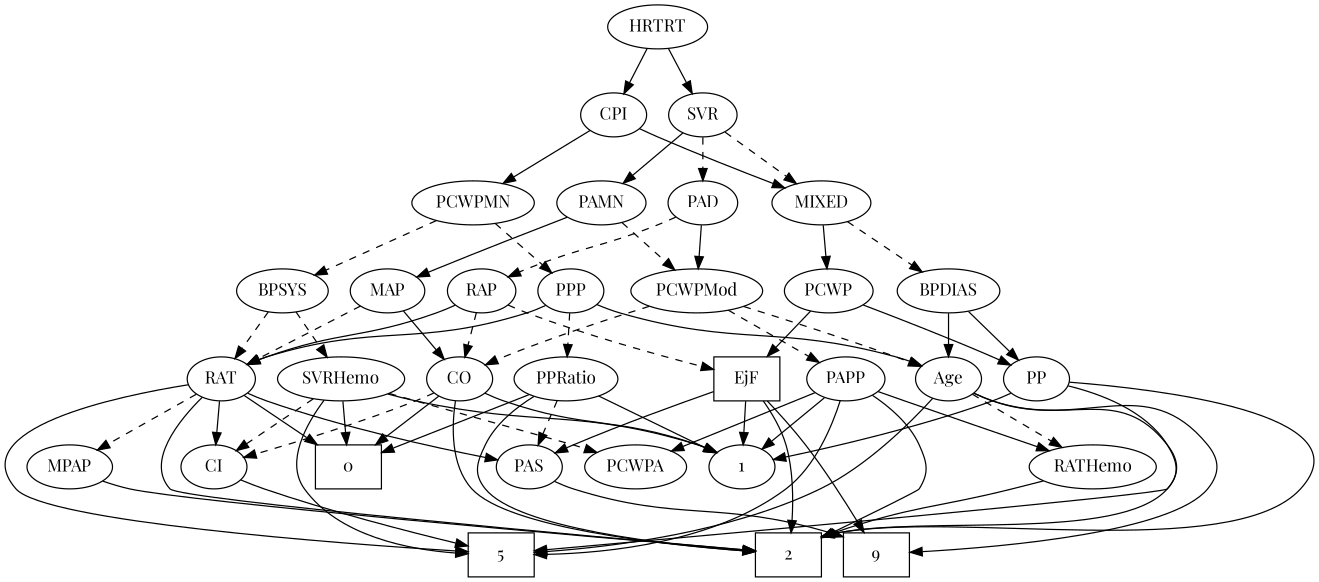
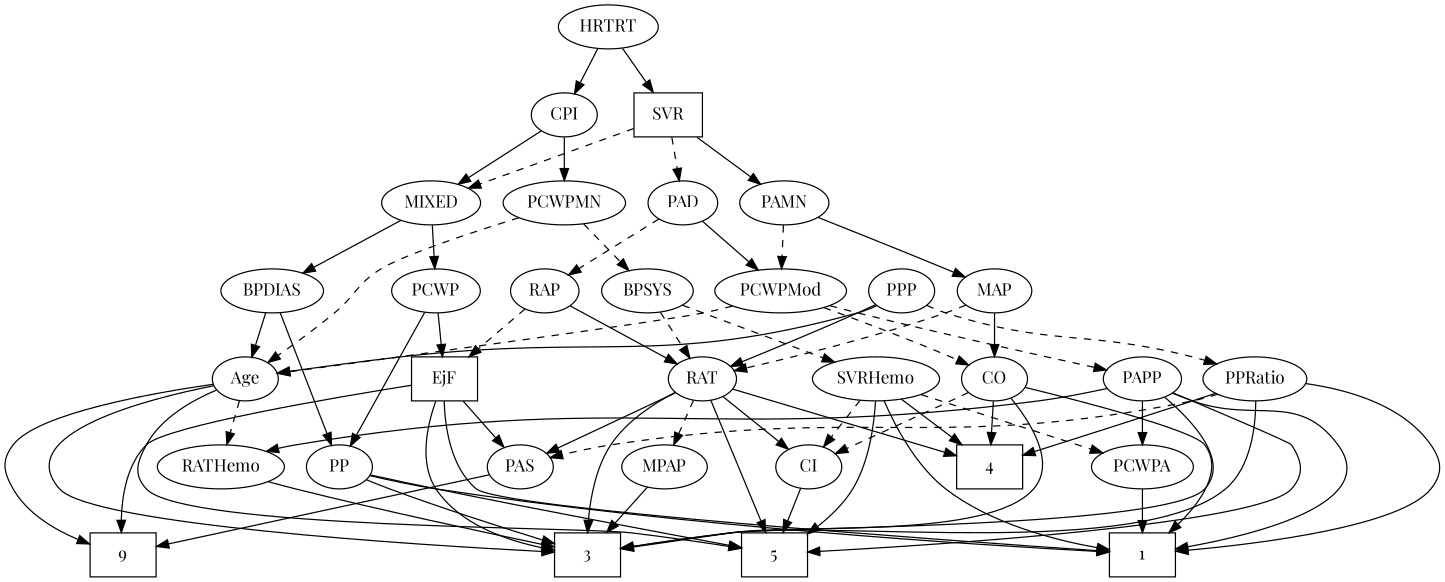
(703, 115) -> (668, 115)
(880, 243) -> (357, 244)
(519, 244) -> (386, 266)
(471, 335) -> none
(348, 467) -> (990, 467)
(742, 467) -> (1142, 555)
none -> (1142, 500)
(788, 555) -> (588, 555)
